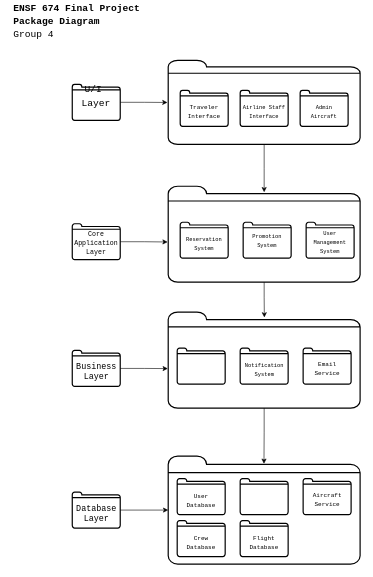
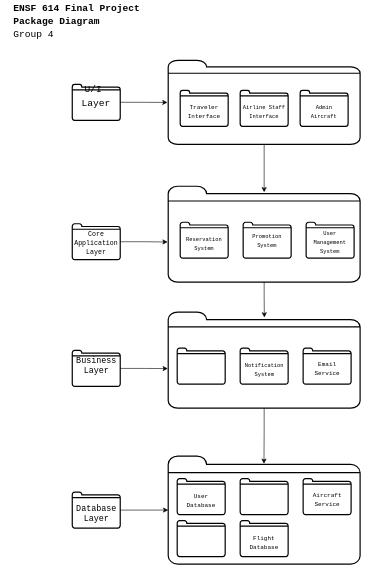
(53, 21) -> (53, 21)
(96, 372) -> (96, 366)
(201, 542) -> none
